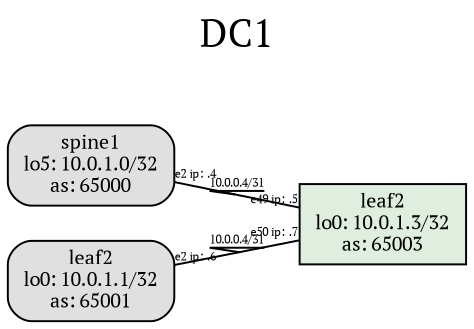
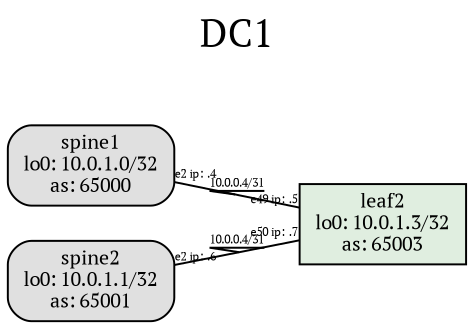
(91, 165) -> (91, 165)
(91, 281) -> (91, 281)
